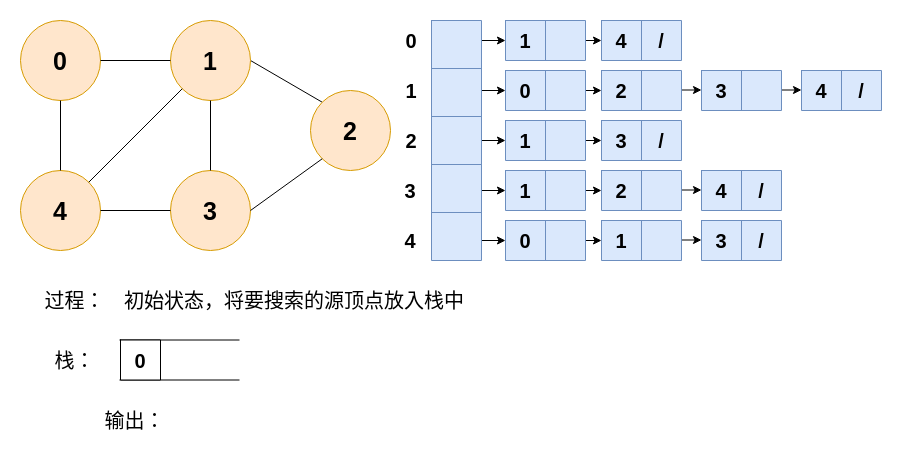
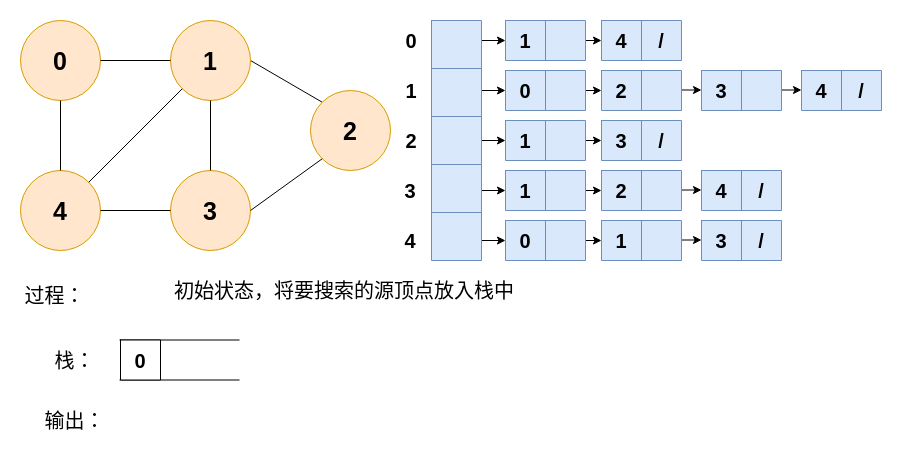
(75, 301) -> (55, 296)
(295, 301) -> (345, 291)
(135, 421) -> (75, 421)
